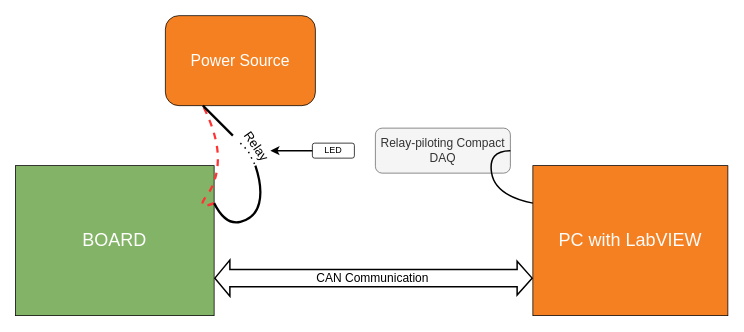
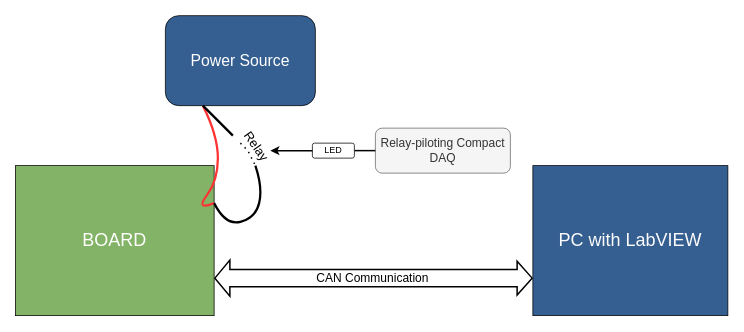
(240, 60) -> (240, 60)
none -> (365, 150)
(218, 160) -> (218, 160)
(496, 183) -> none
(630, 240) -> (630, 240)
